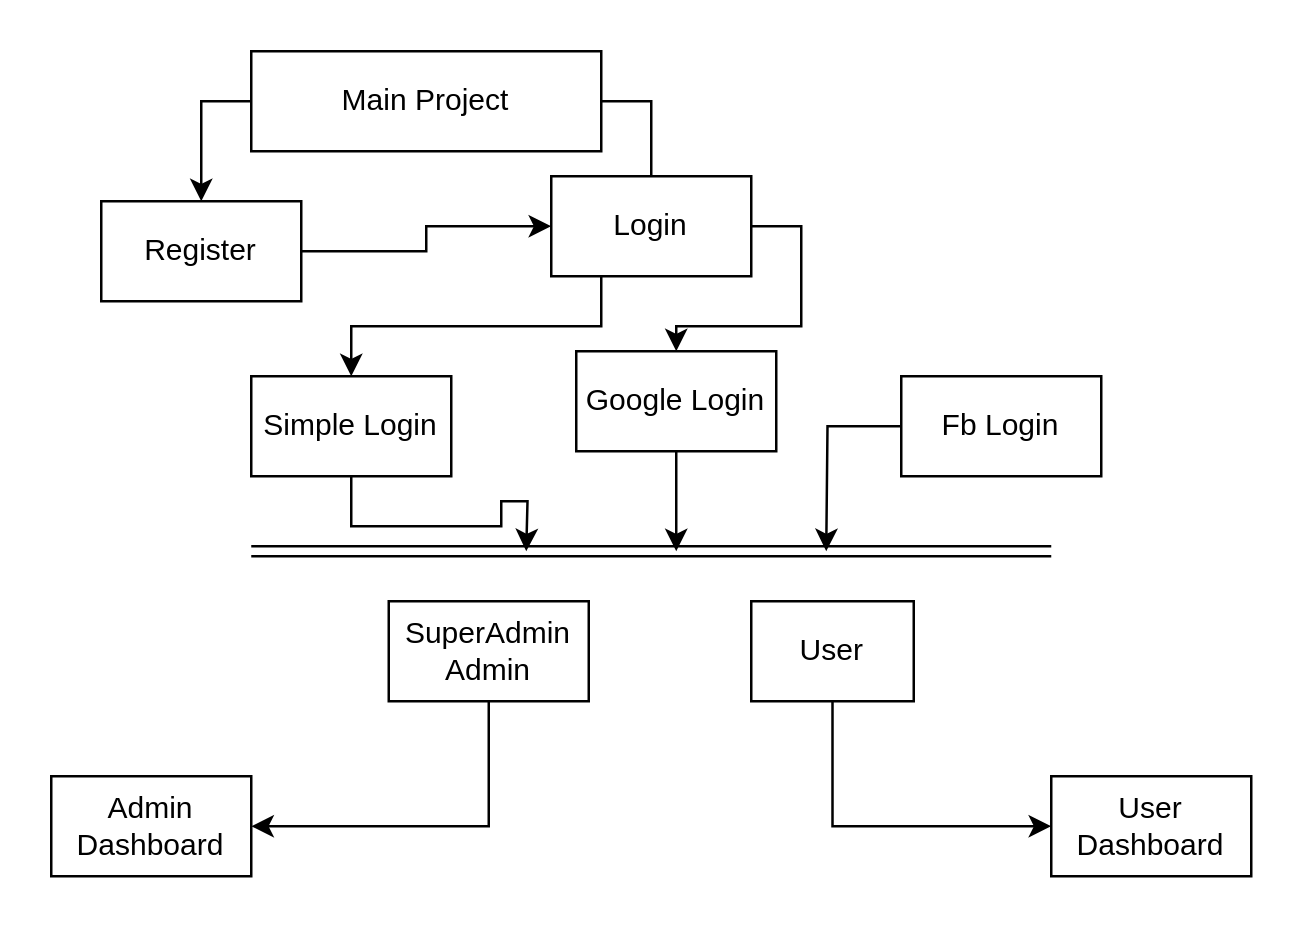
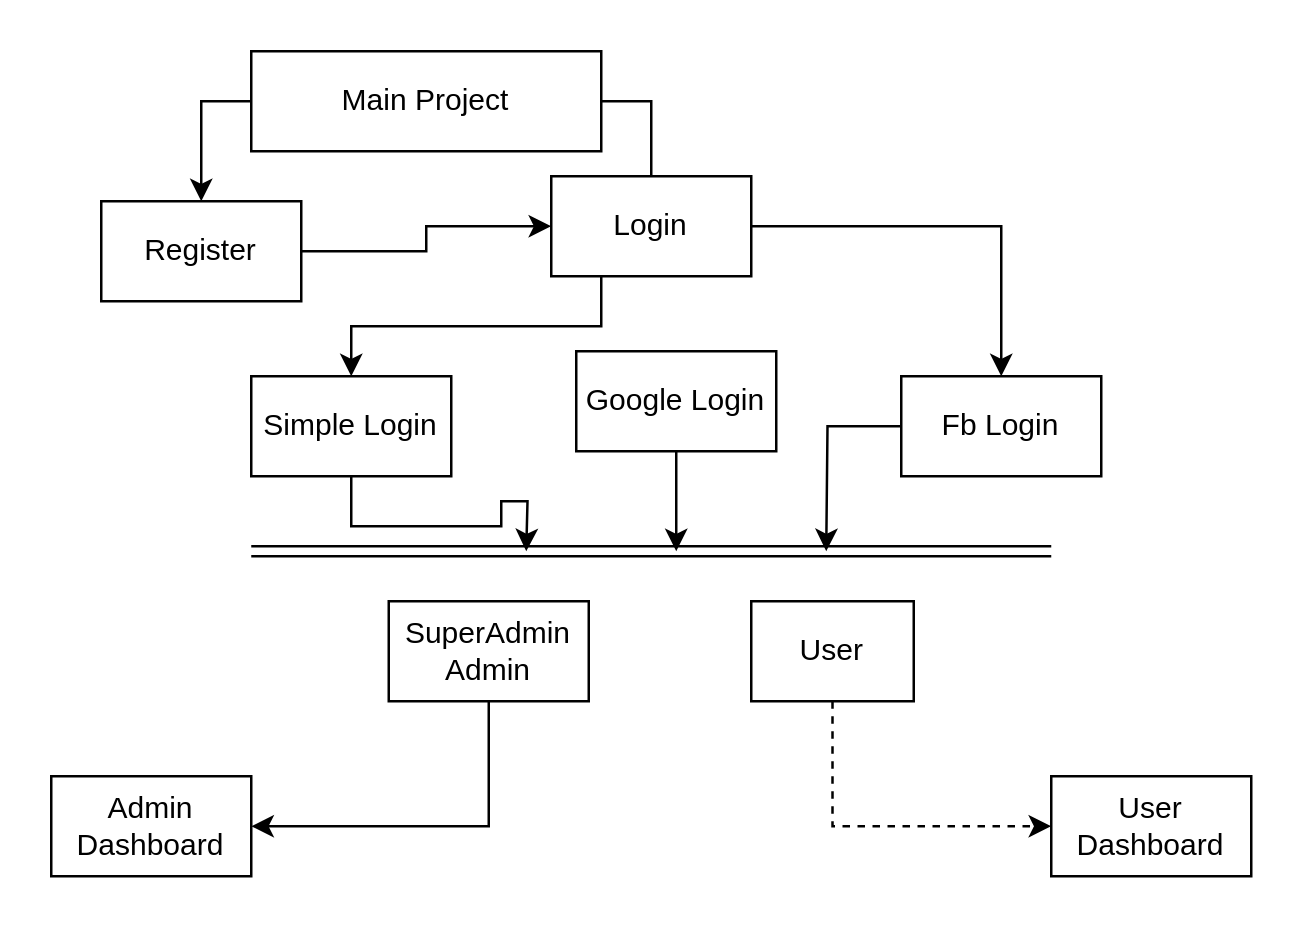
(786, 326) -> (966, 226)
(873, 826) -> (873, 826)
